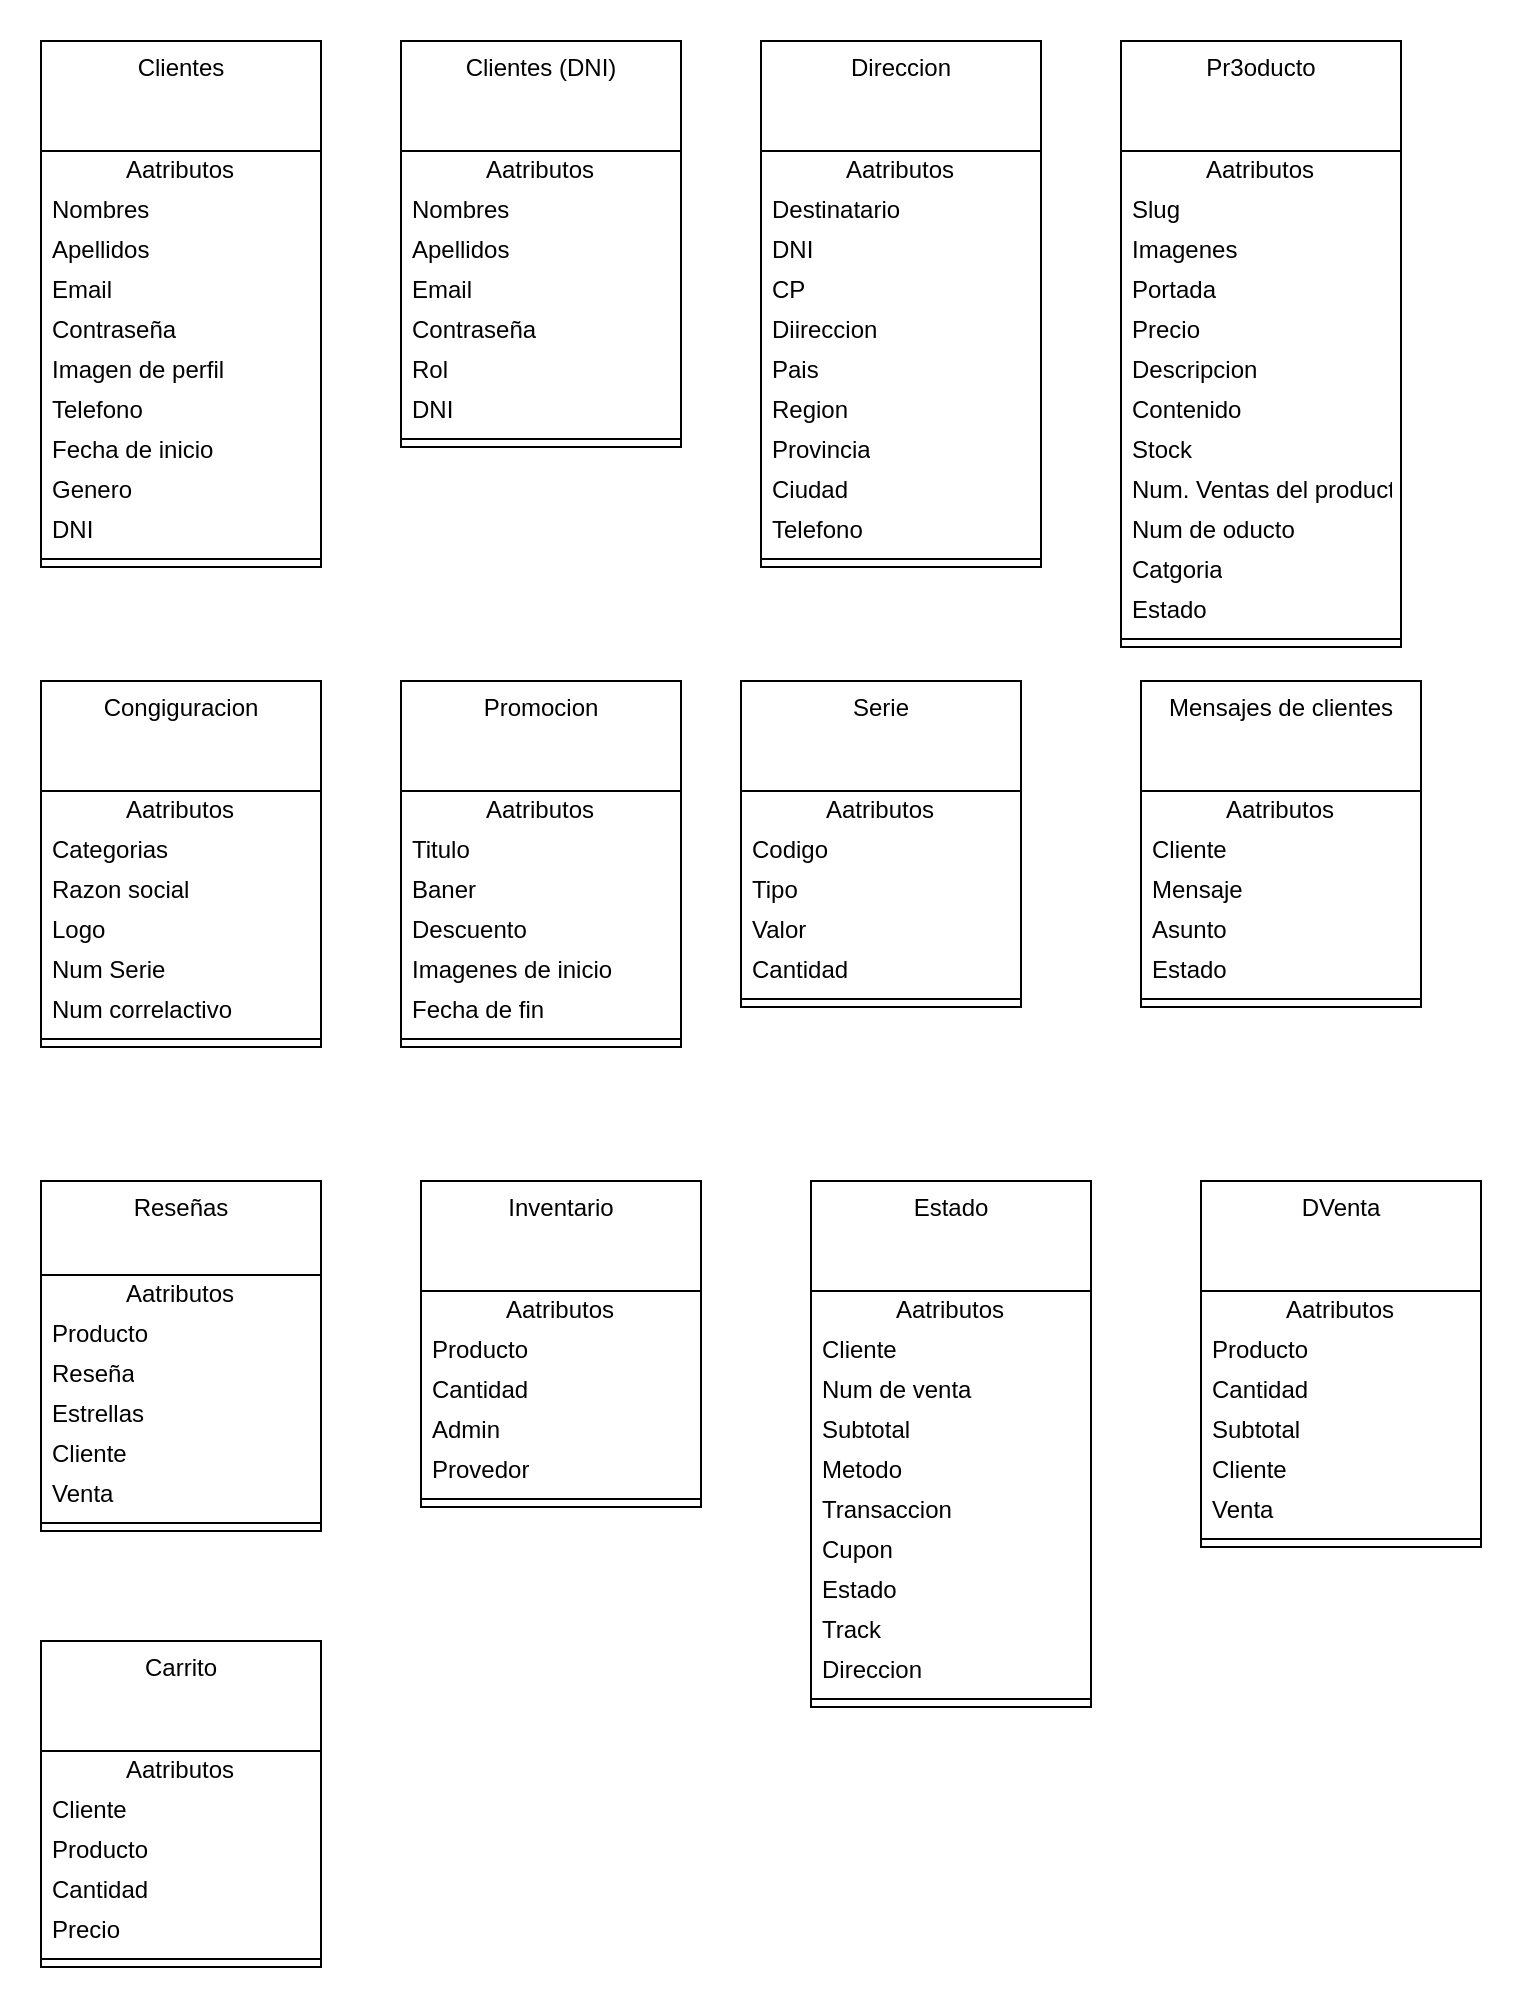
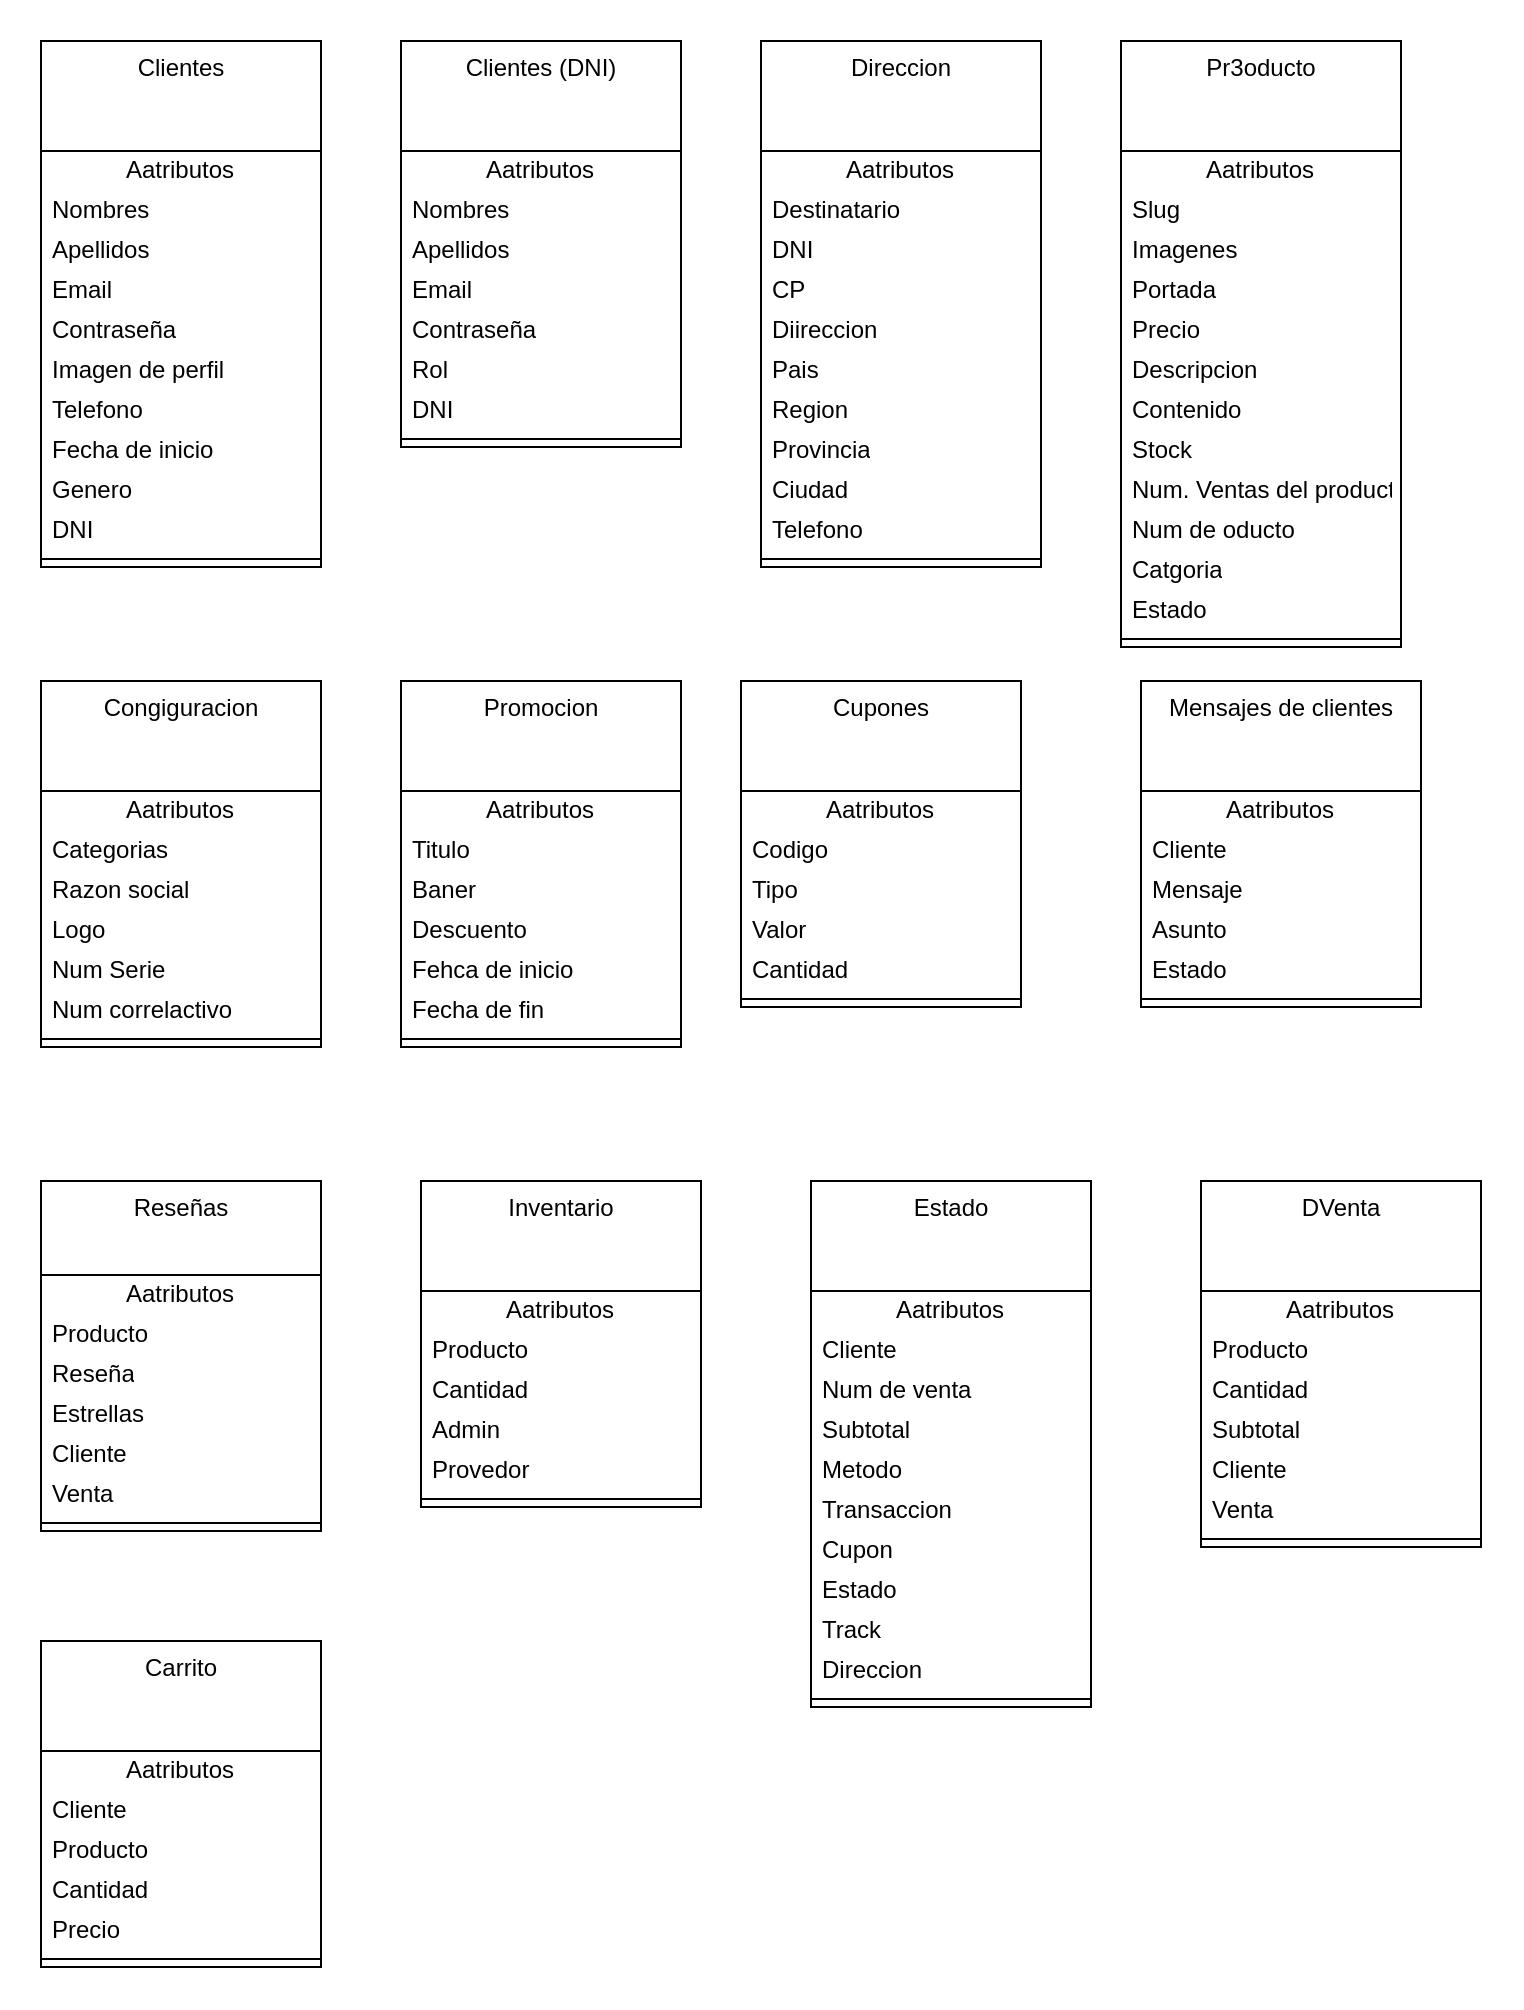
(882, 709) -> (882, 709)
(518, 971) -> (498, 971)
